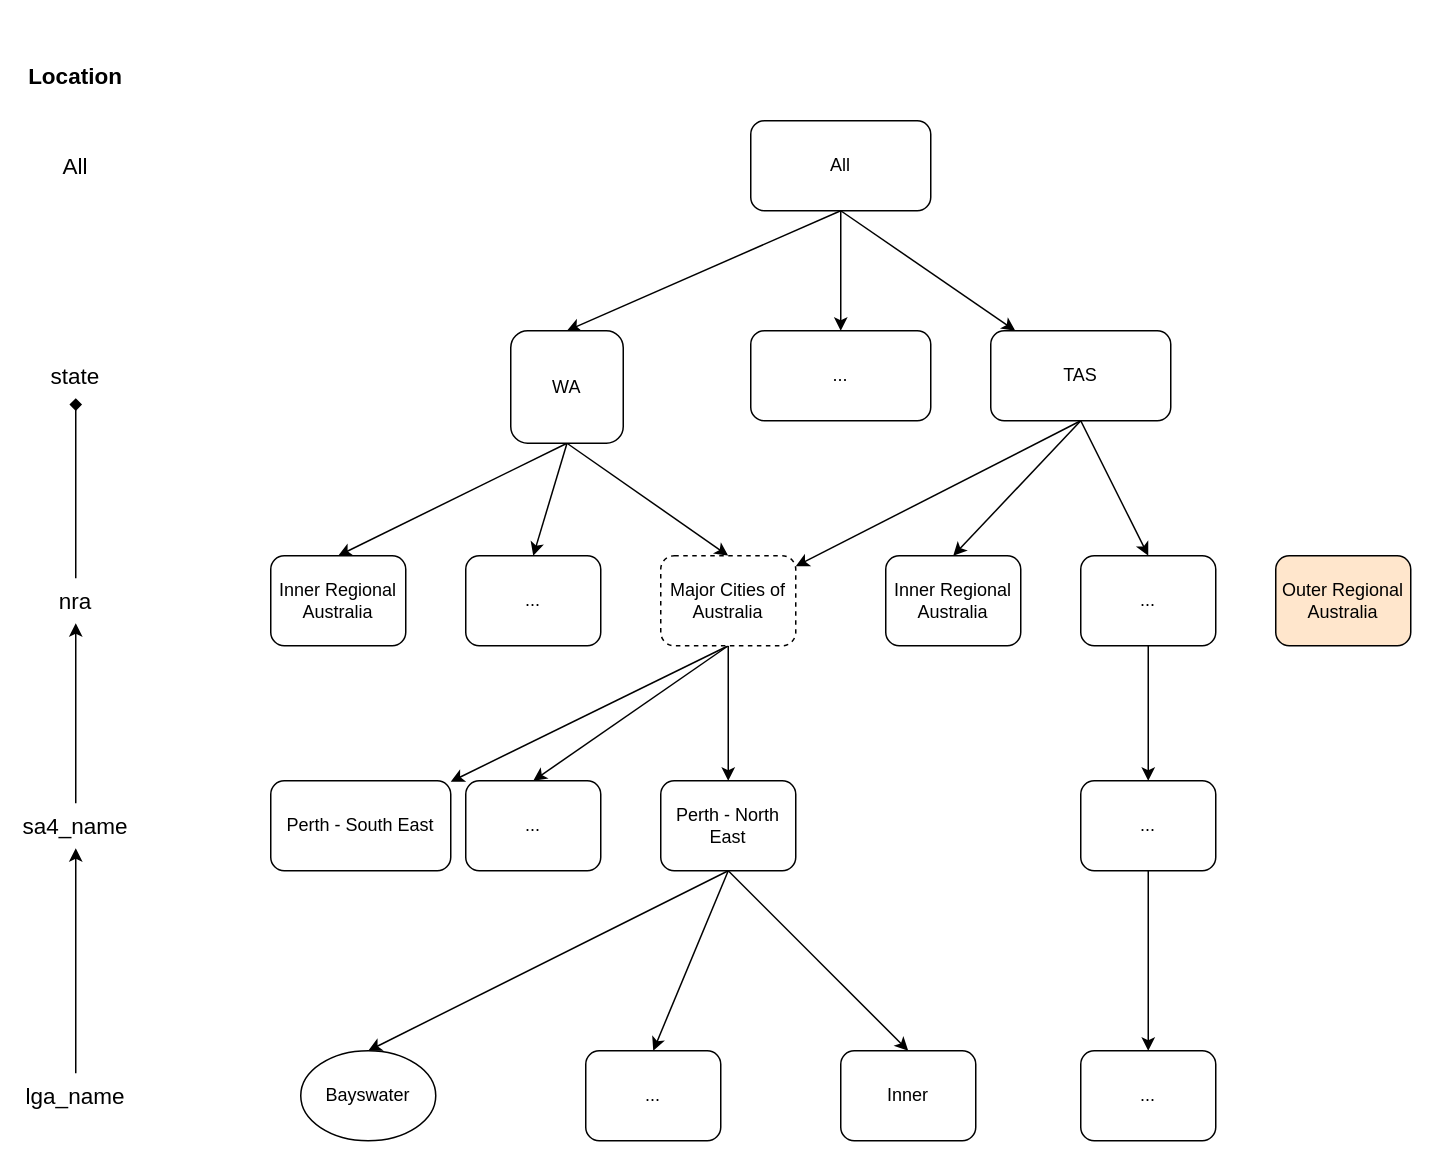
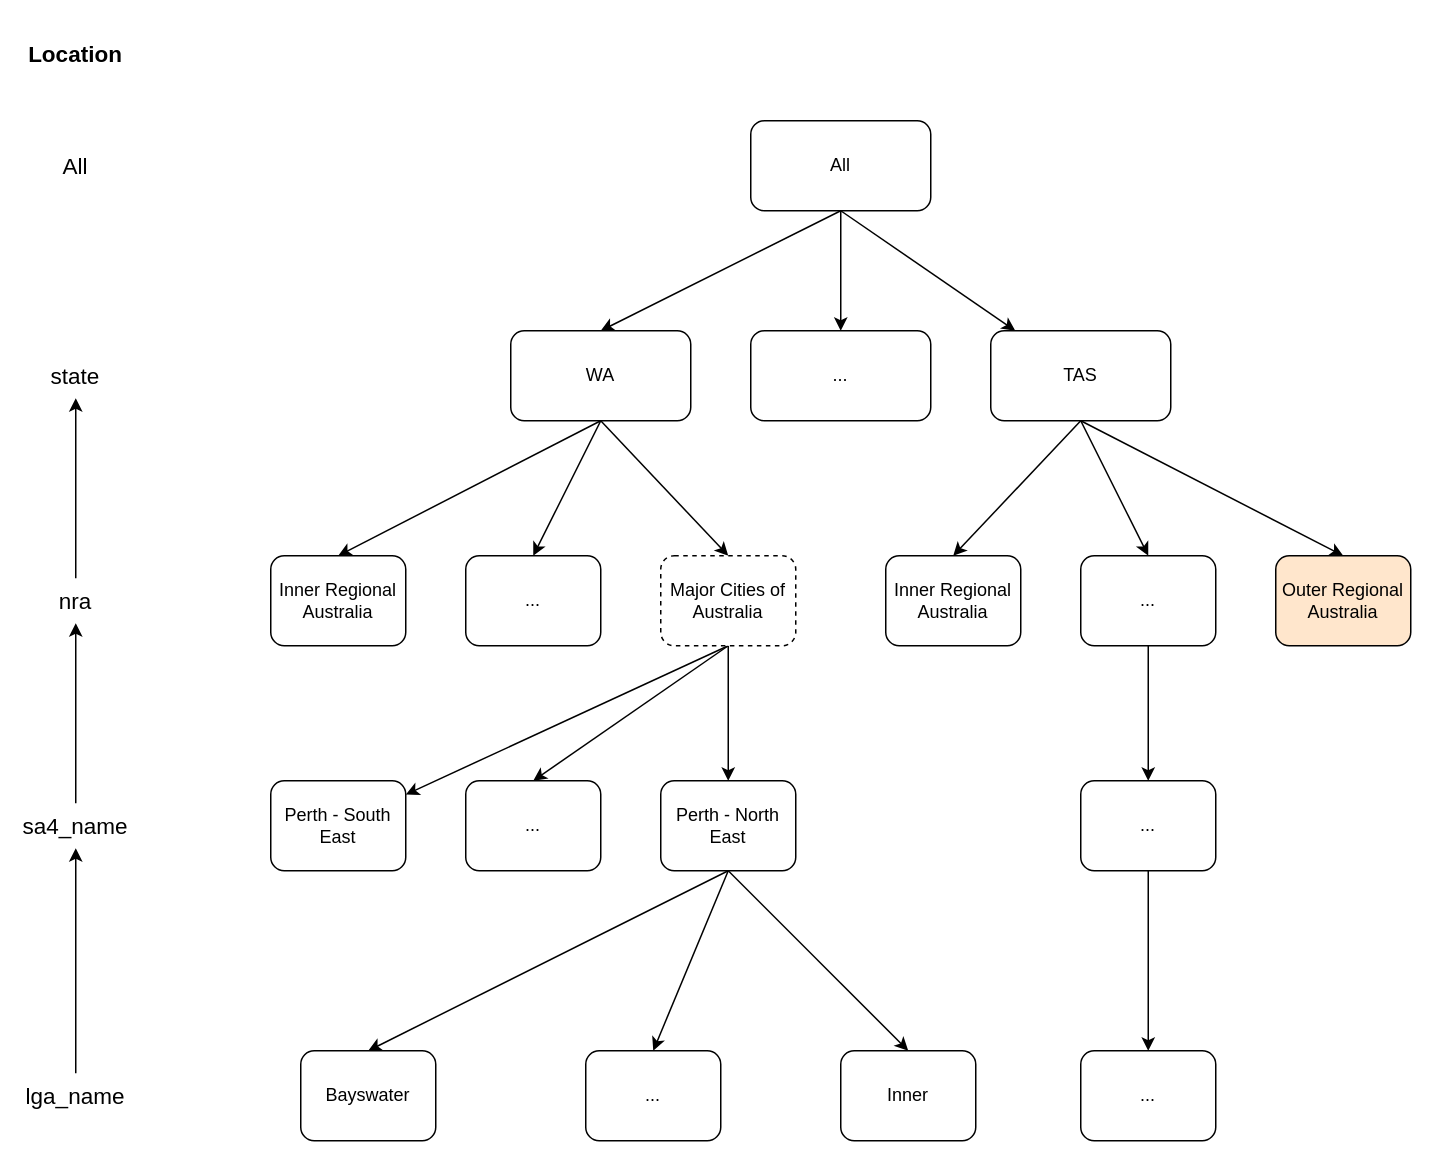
(76, 76) -> (76, 53)
(567, 387) -> (601, 376)
(76, 411) -> (76, 410)
(938, 494) -> (1209, 487)
(361, 826) -> (338, 826)
(368, 1096) -> (368, 1096)
